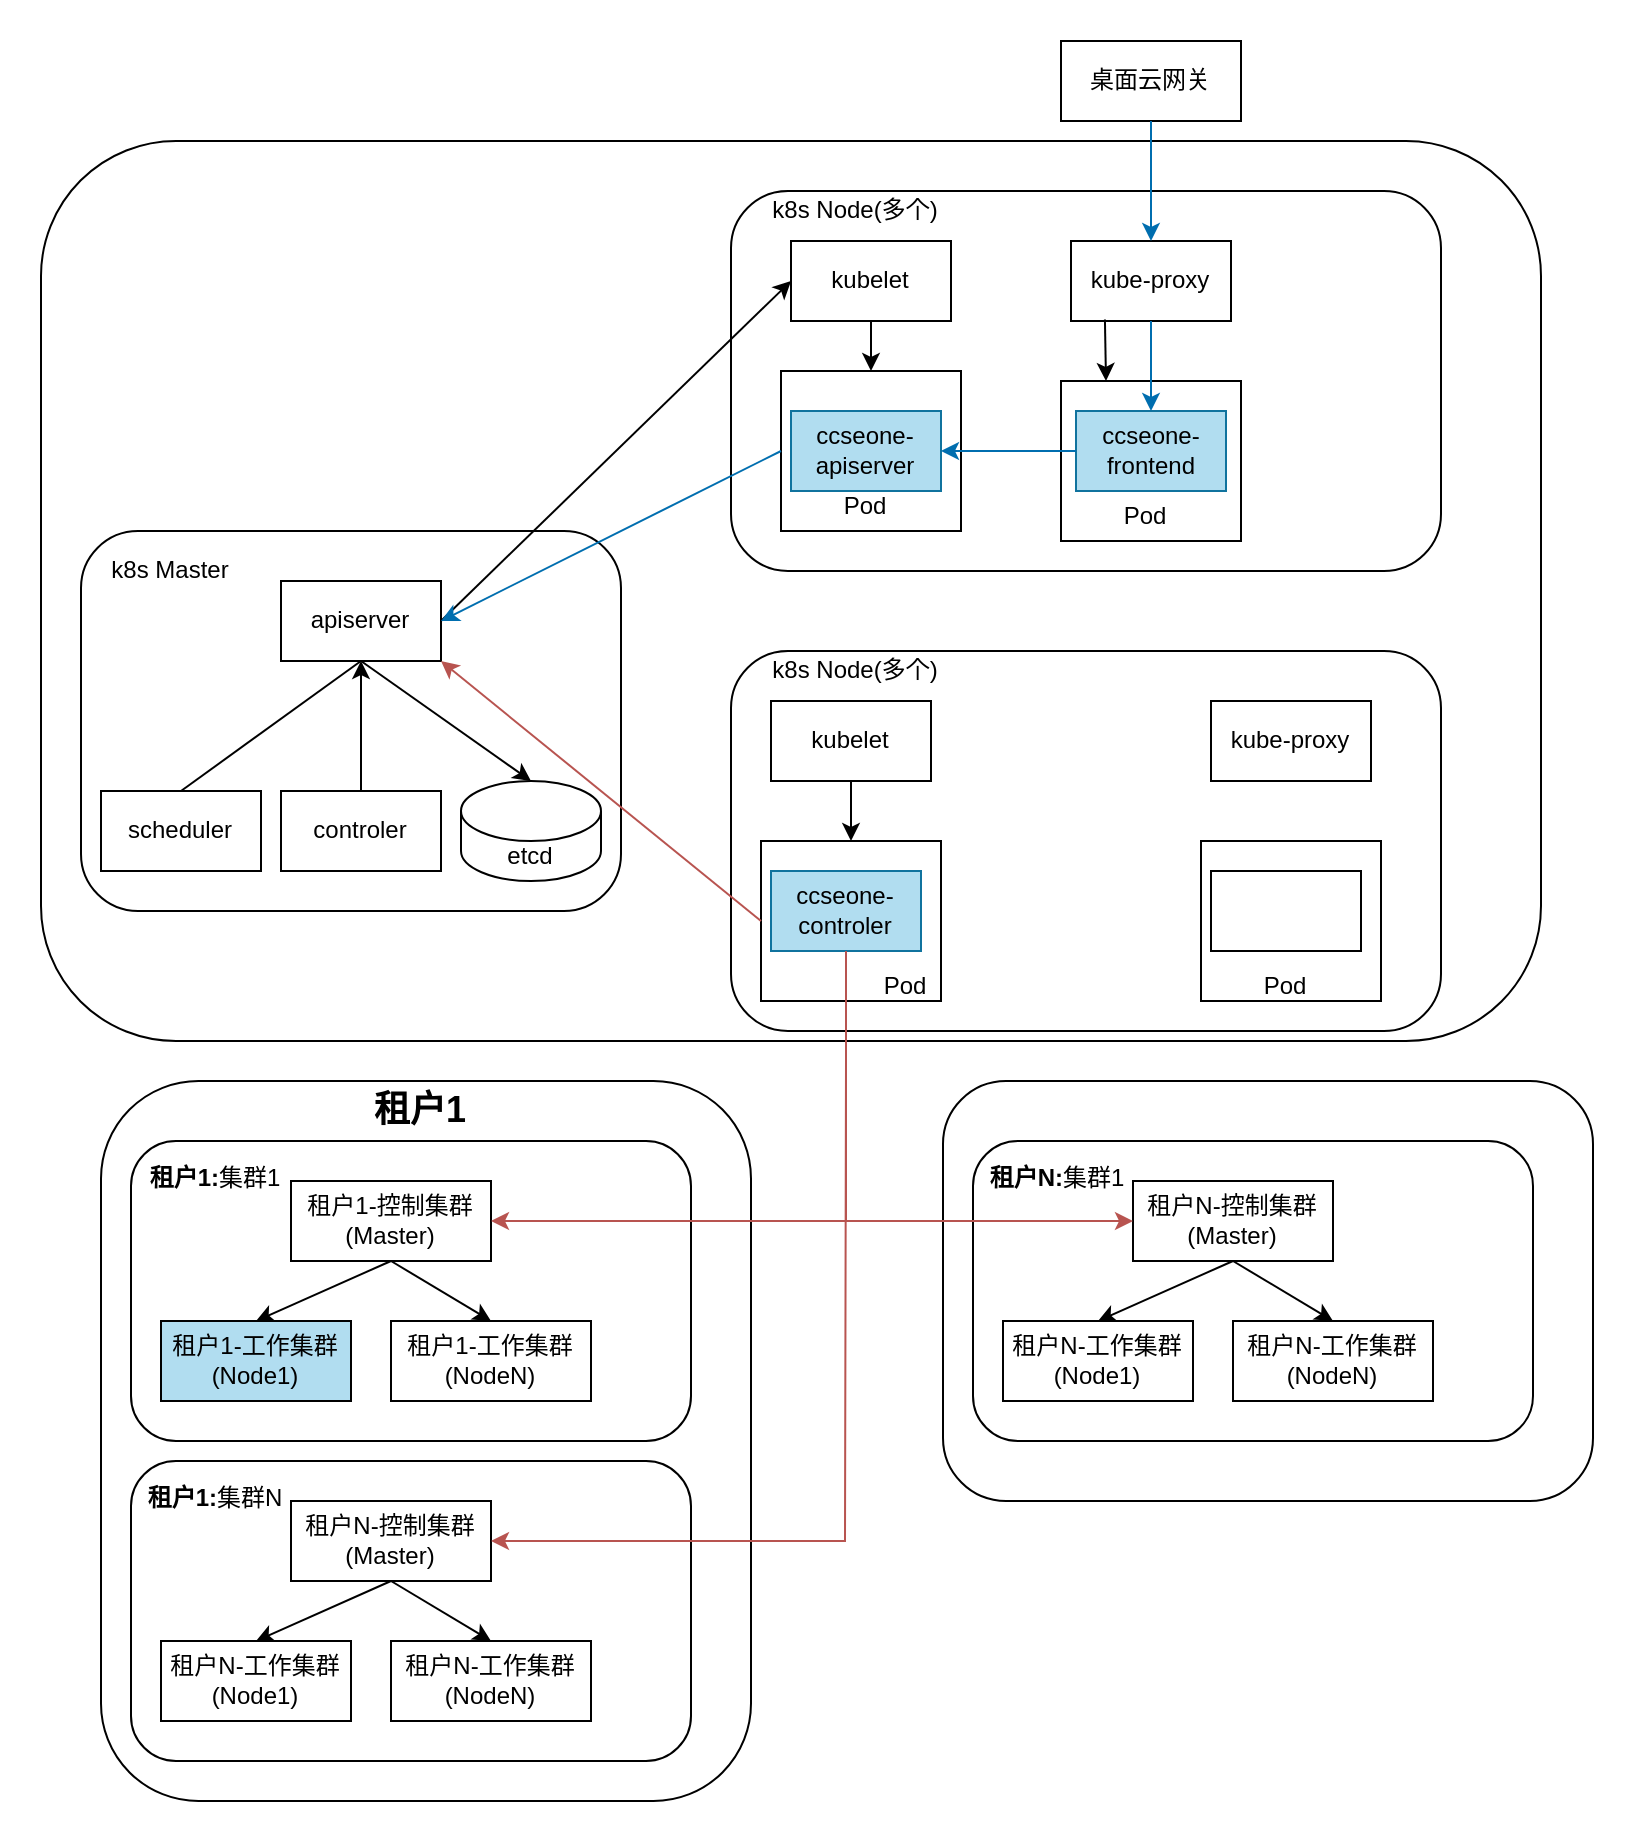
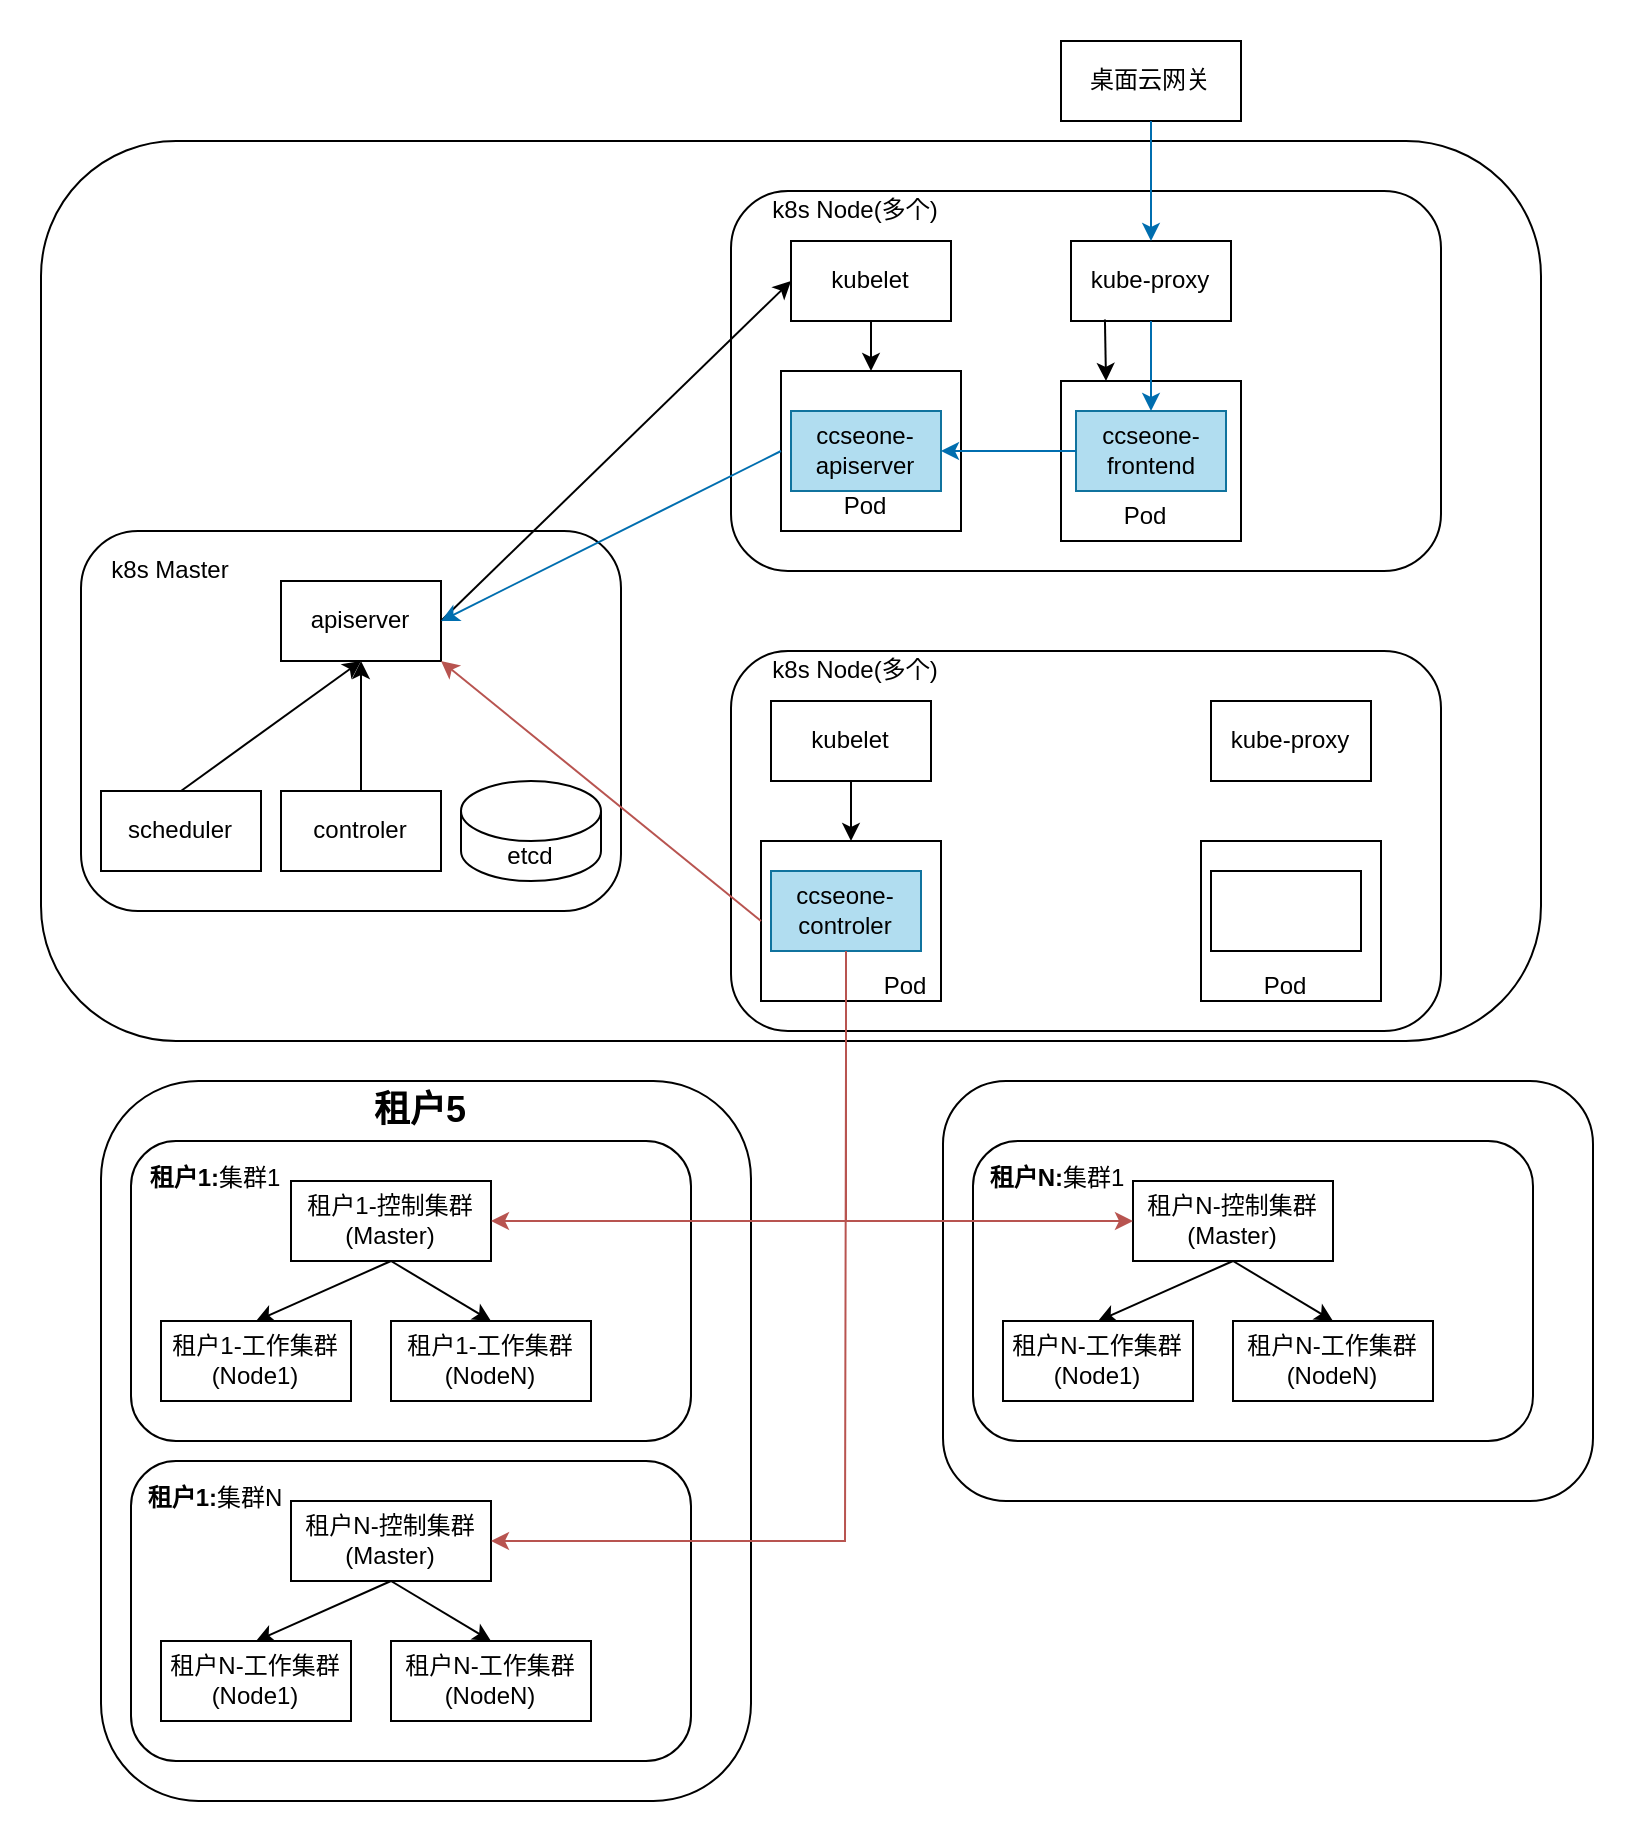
(355, 666) -> (349, 670)
(440, 717) -> none
(421, 1111) -> (421, 1111)
(256, 1361) -> (256, 1361)
